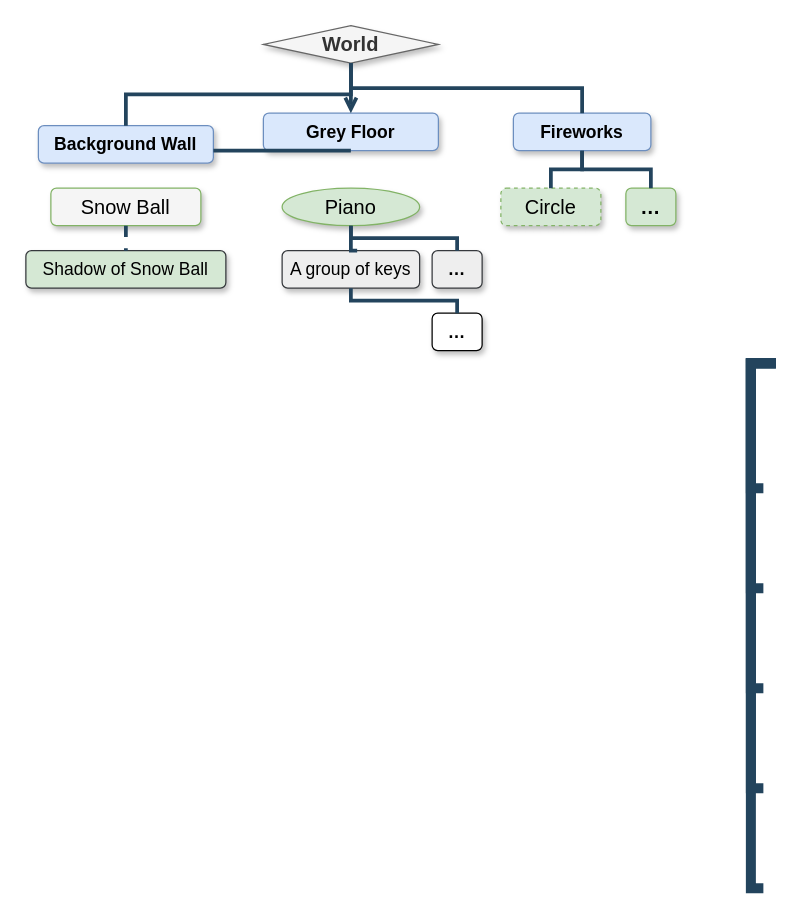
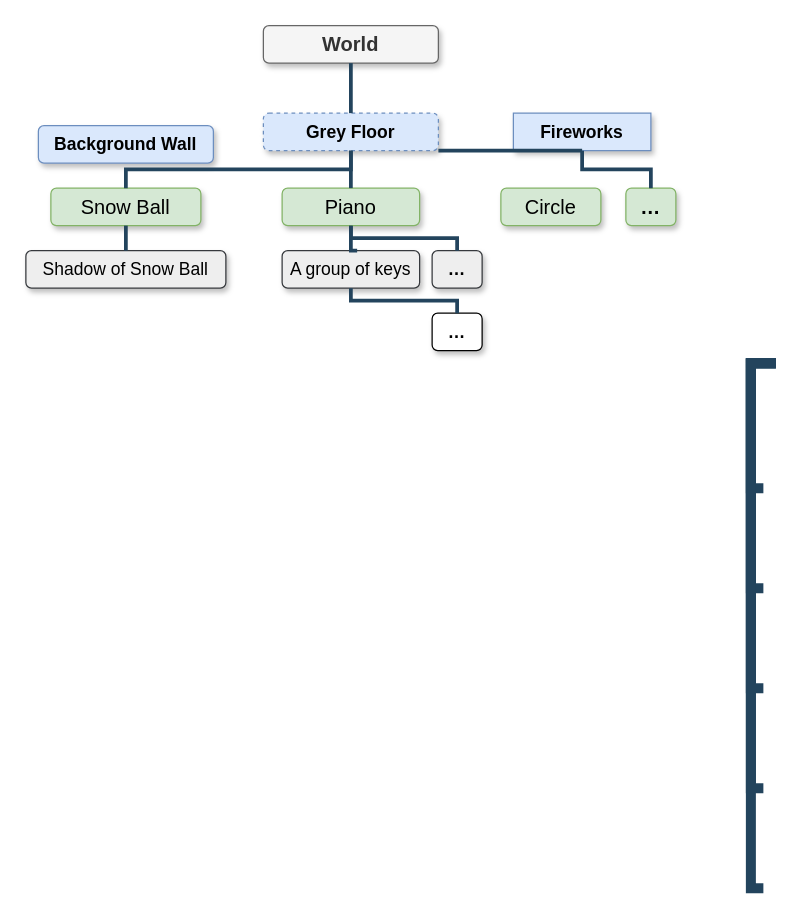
(351, 44) -> (351, 44)
(480, 88) -> none
(222, 94) -> none
(351, 101) -> (351, 105)
(351, 132) -> (351, 132)
(582, 132) -> (582, 132)
(281, 151) -> (228, 169)
(556, 169) -> (509, 151)
none -> (351, 179)
(126, 207) -> (126, 207)
(351, 207) -> (351, 207)
(551, 207) -> (551, 207)
(126, 241) -> (126, 241)
(126, 269) -> (126, 269)
